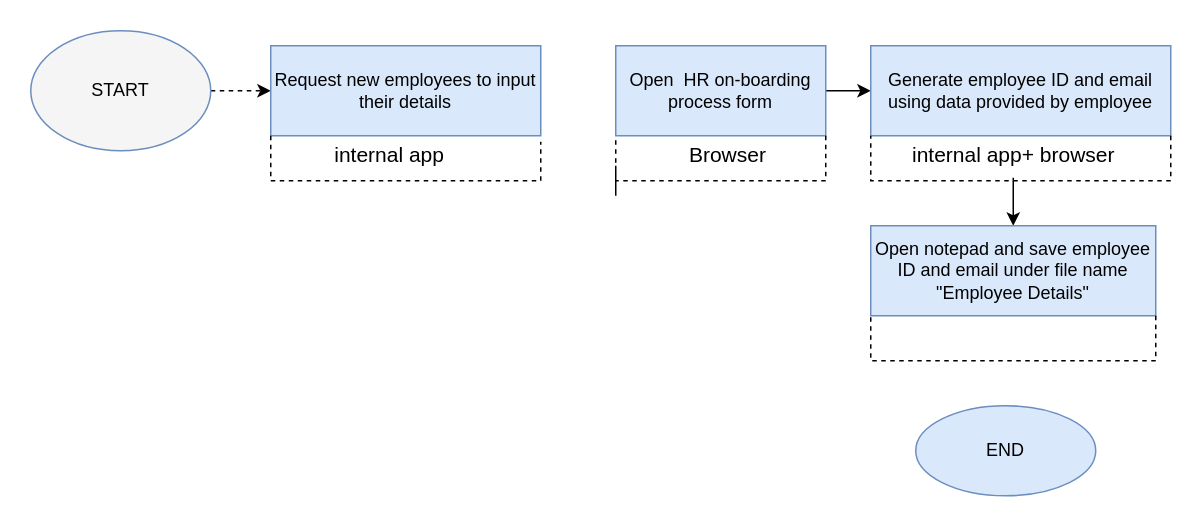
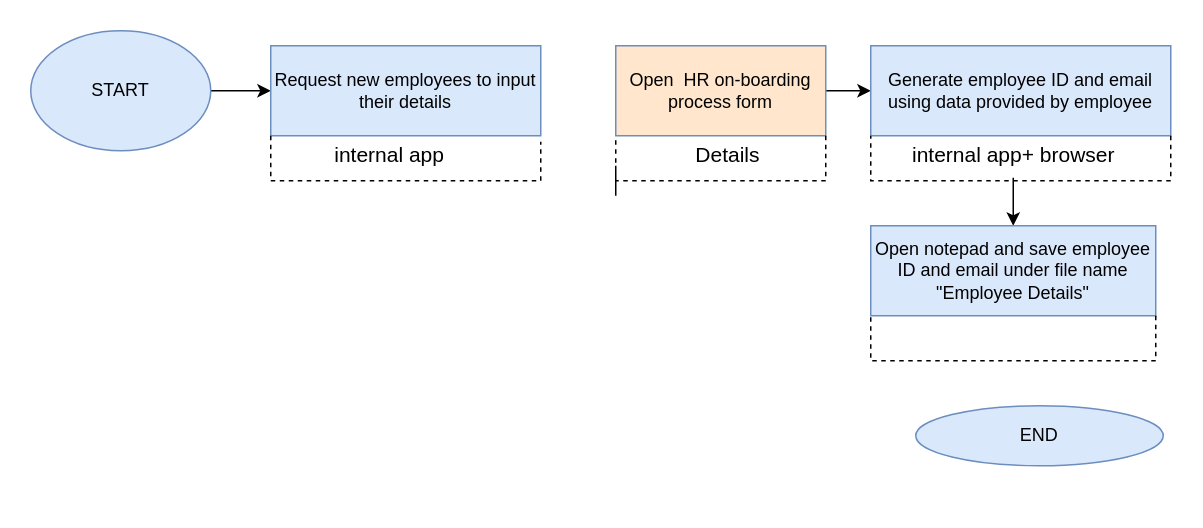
(121, 91) -> (121, 91)
(235, 91) -> (235, 91)
(721, 91) -> (721, 91)
(647, 155) -> (647, 155)
(1006, 451) -> (1040, 436)
